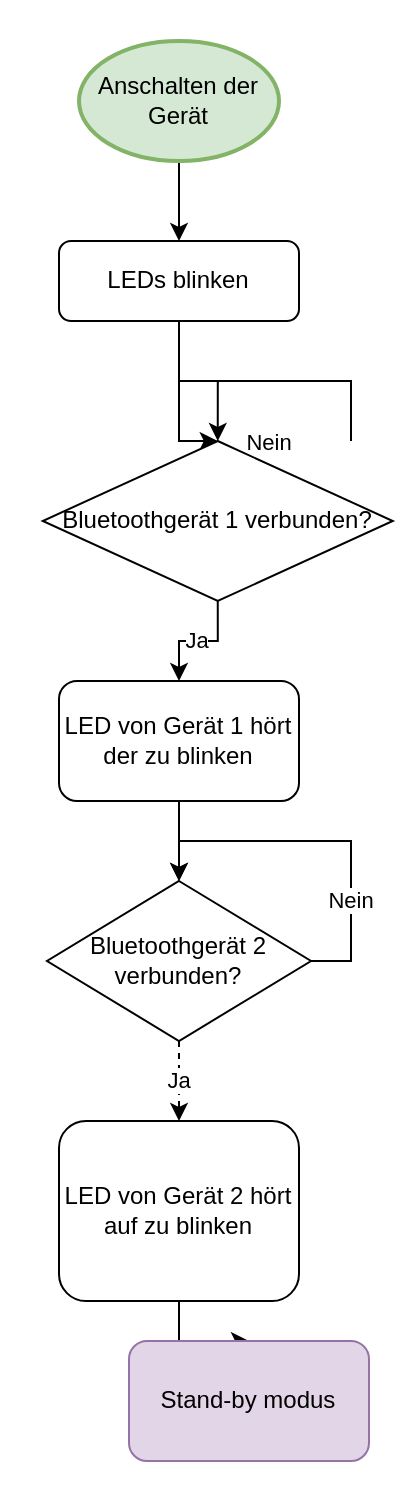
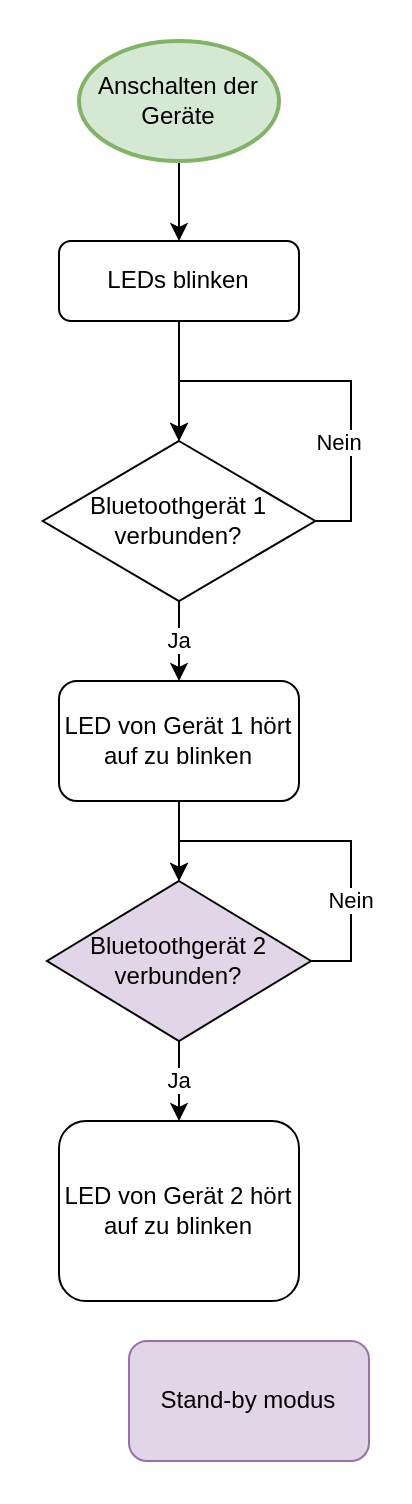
(179, 101) -> (179, 101)
(218, 521) -> (179, 521)
(179, 741) -> (179, 741)
(179, 961) -> (179, 961)
(179, 1054) -> (179, 1054)
(179, 1322) -> none
